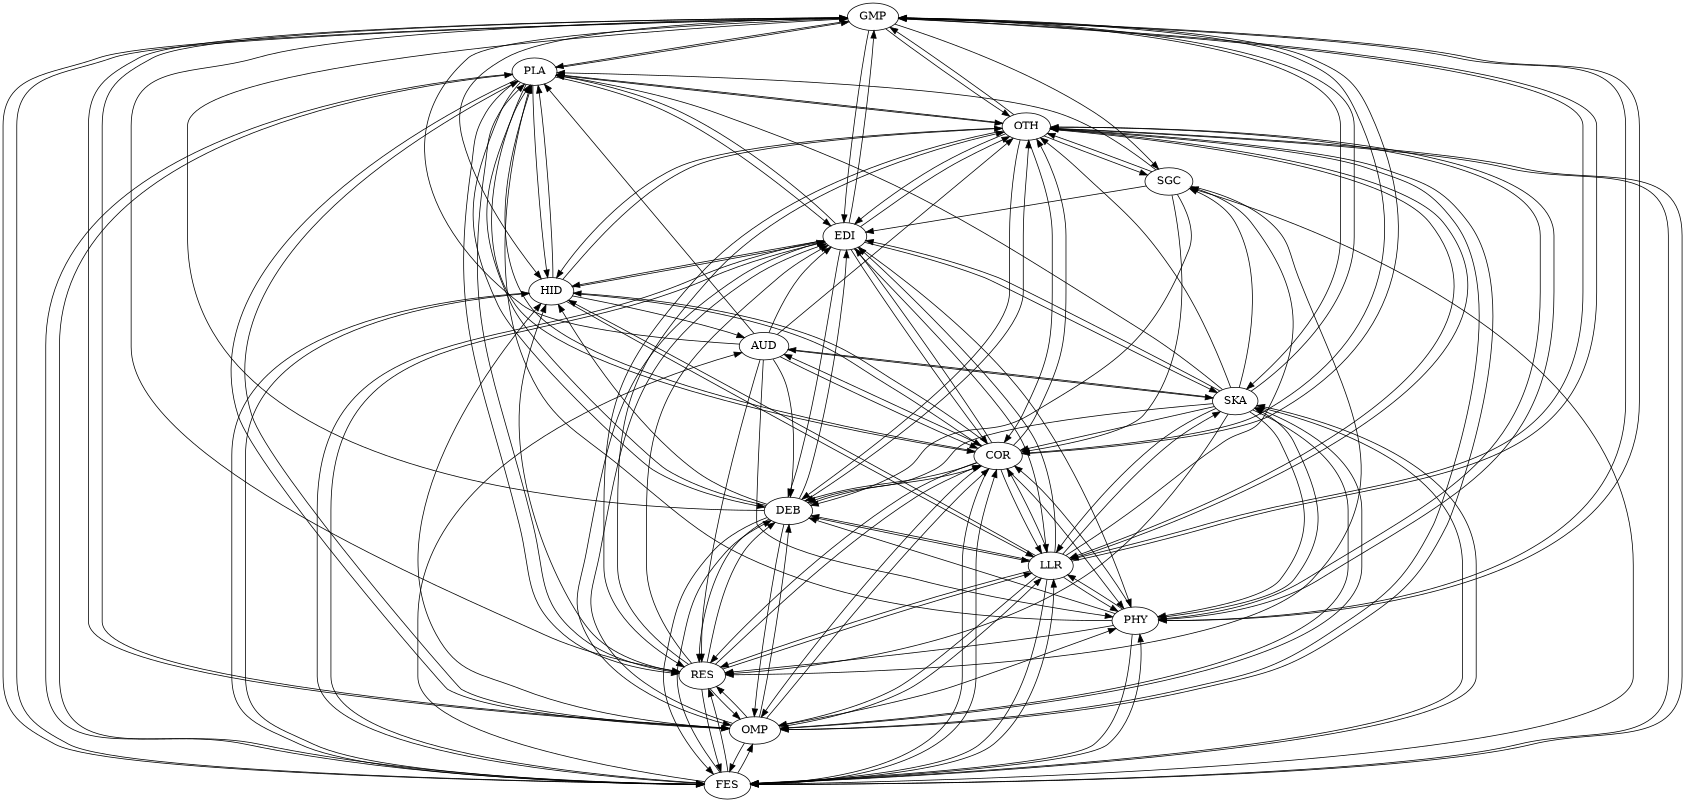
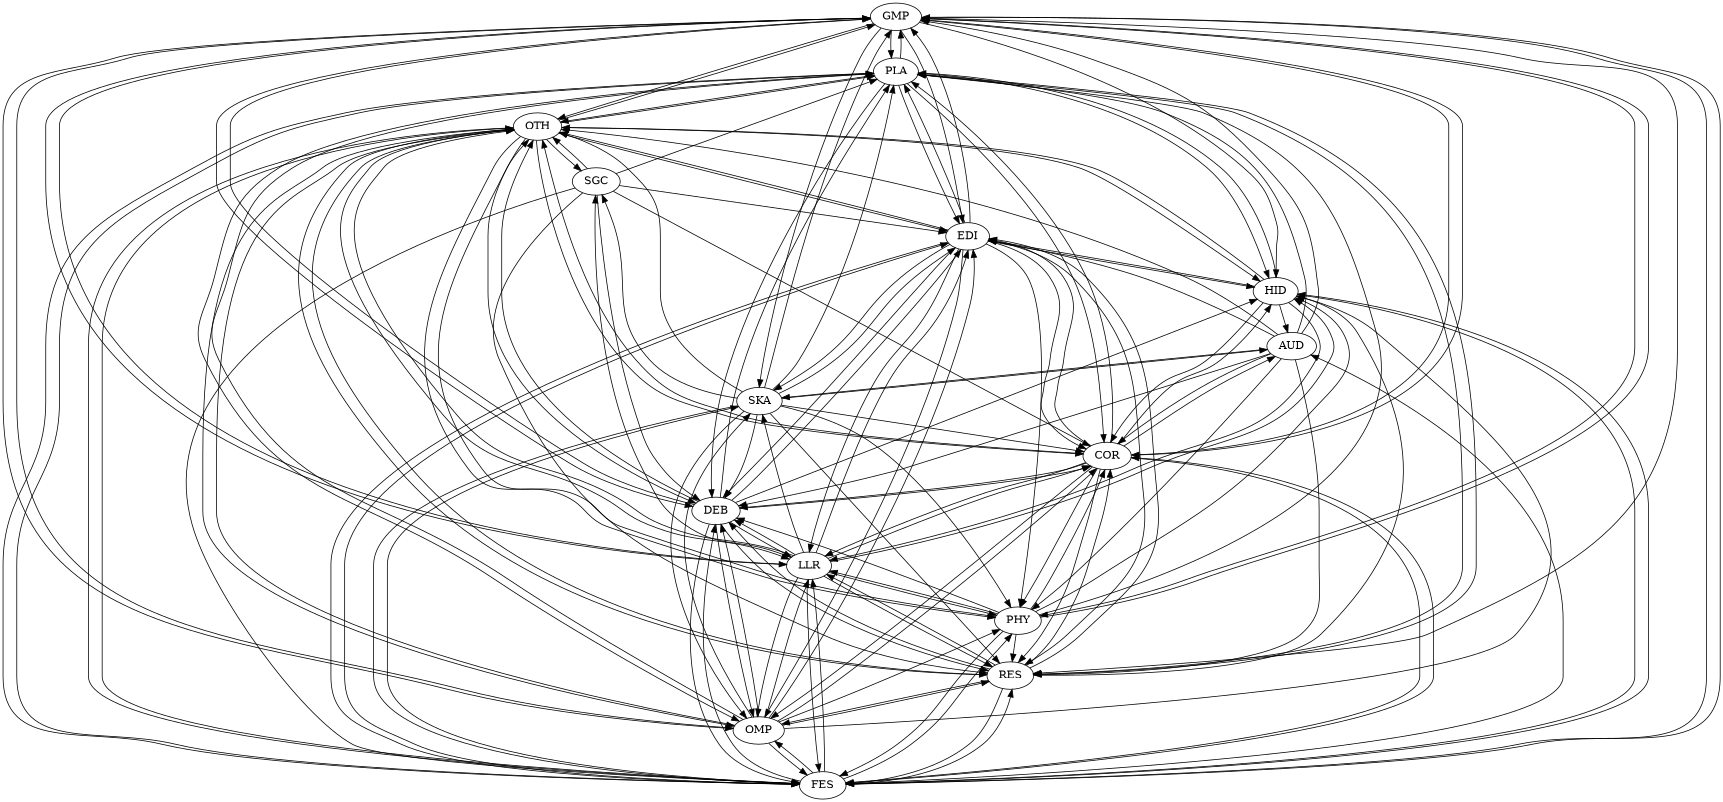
(1033, 79) -> (229, 113)
(1130, 467) -> none
none -> (1142, 477)
(1307, 559) -> (1241, 481)
